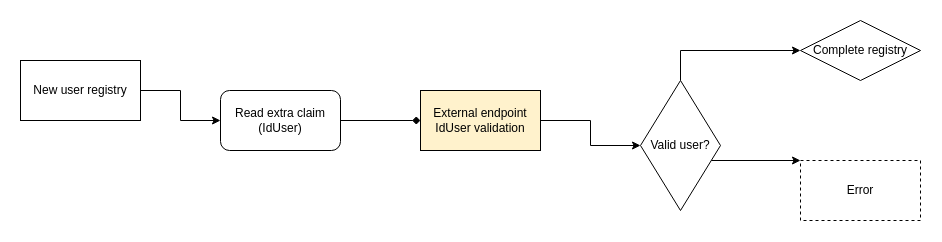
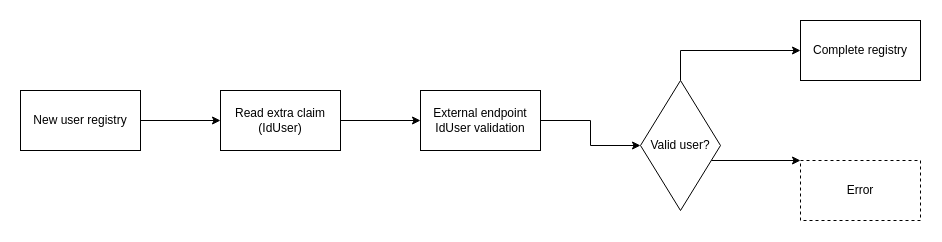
(861, 51) -> (861, 51)
(81, 91) -> (81, 121)
(281, 121) -> (281, 121)
(412, 121) -> (412, 121)
(481, 121) -> (481, 121)
